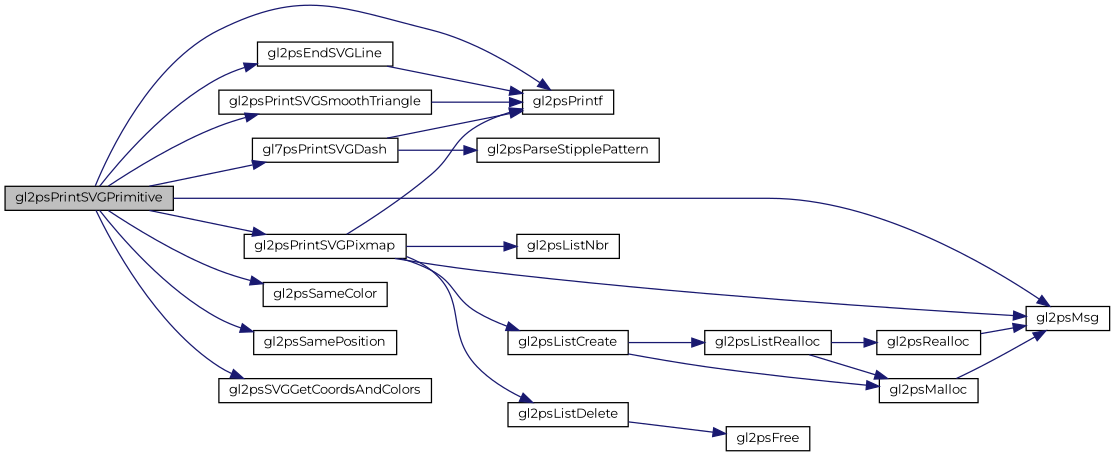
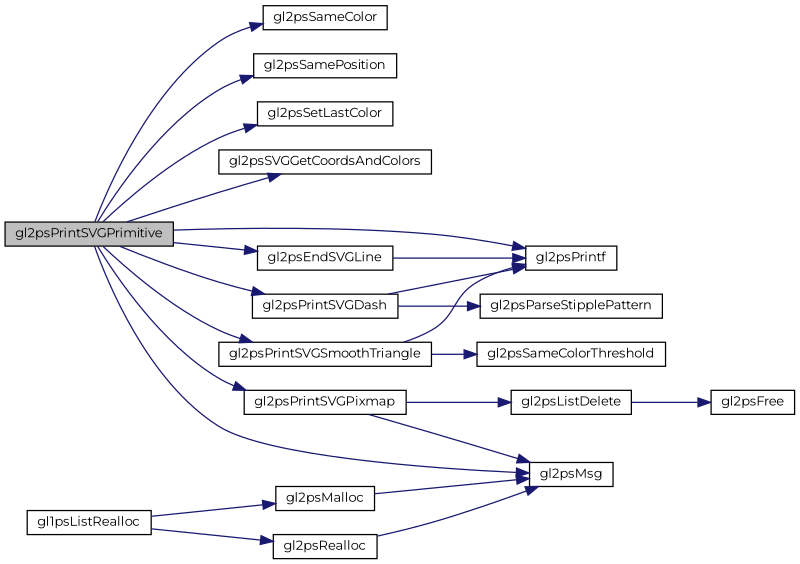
none -> (325, 114)
(325, 150) -> (325, 306)
(431, 175) -> none
(568, 246) -> none
(568, 343) -> none
(768, 343) -> (89, 523)
none -> (571, 354)
